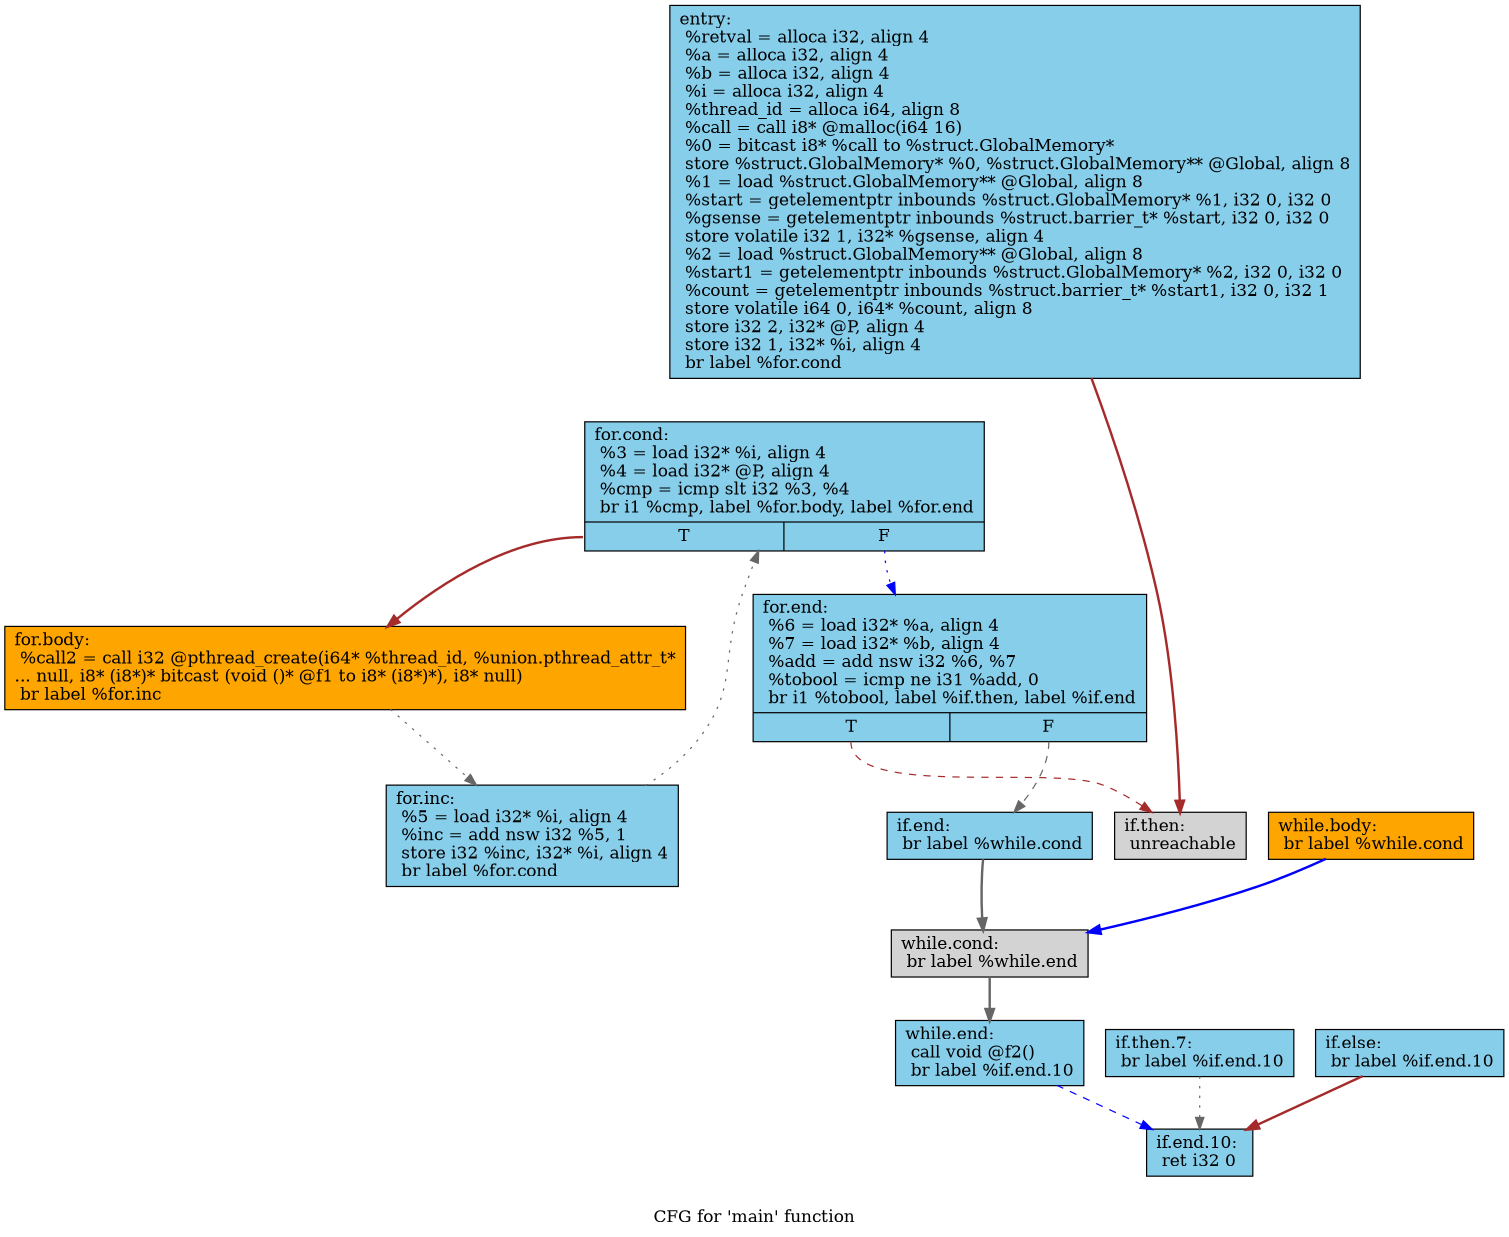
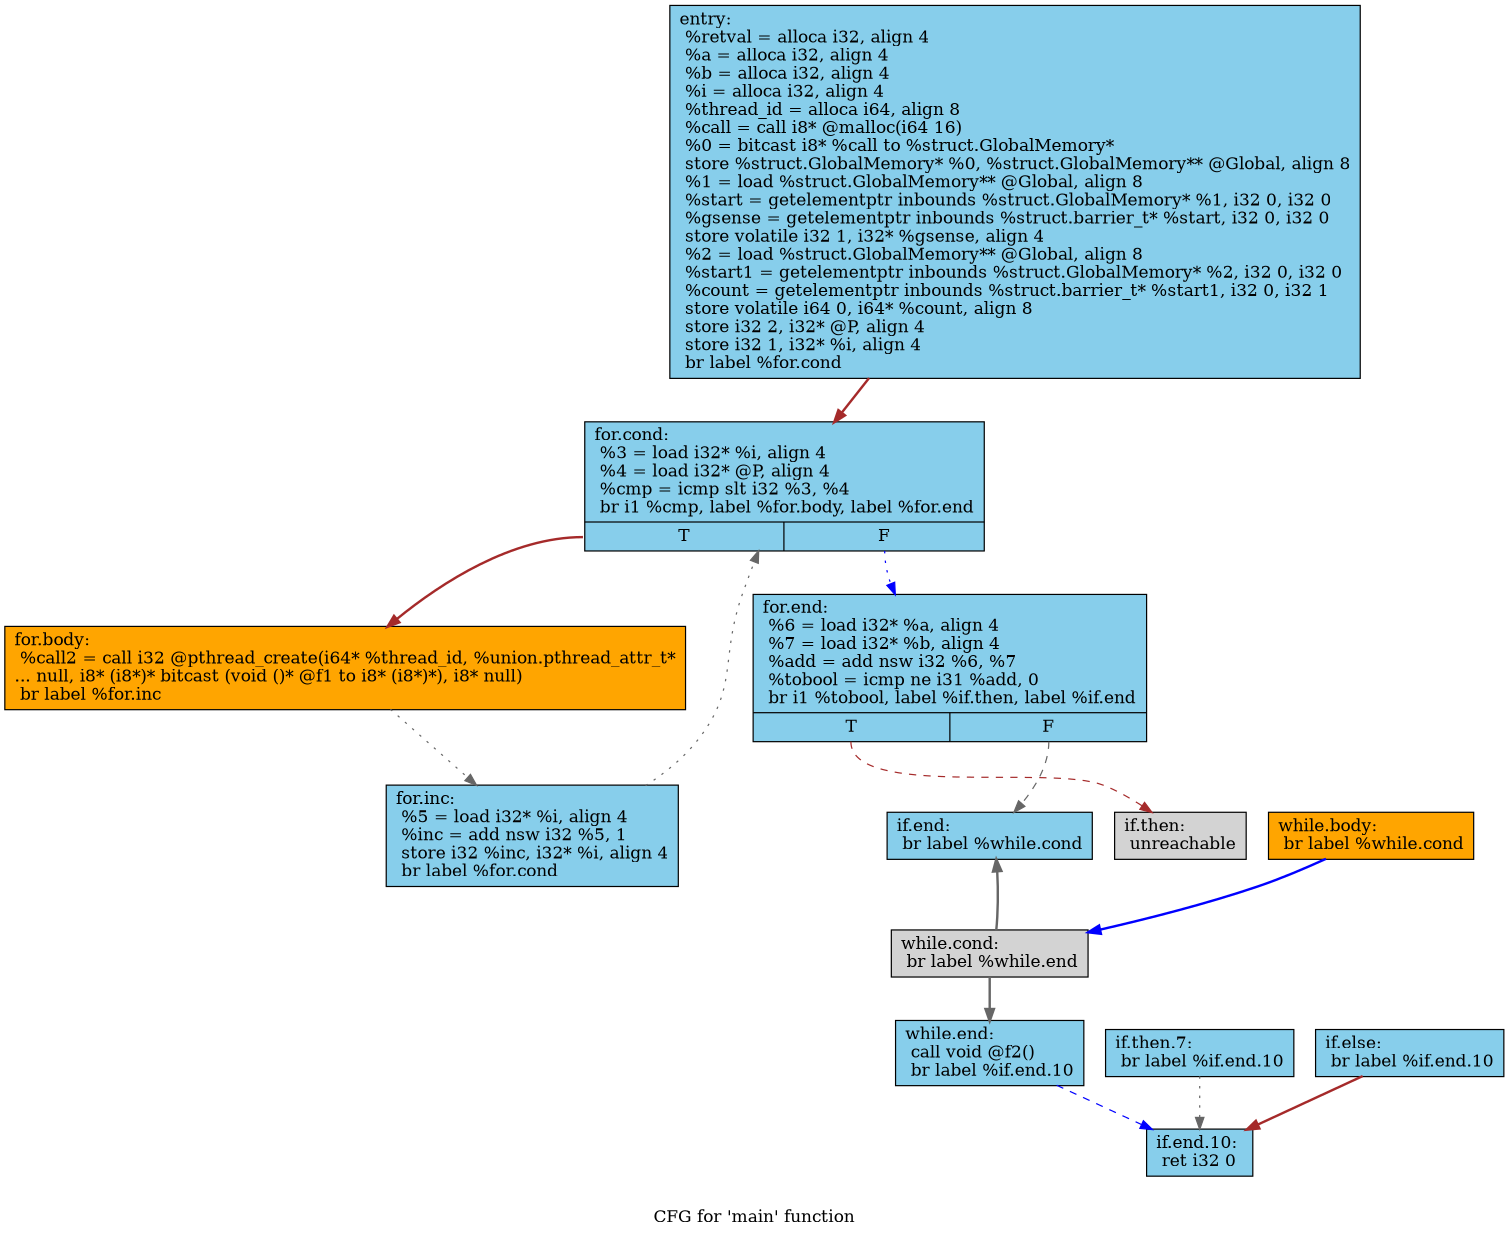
(1155, 585) -> (855, 395)
(982, 889) -> (998, 901)
